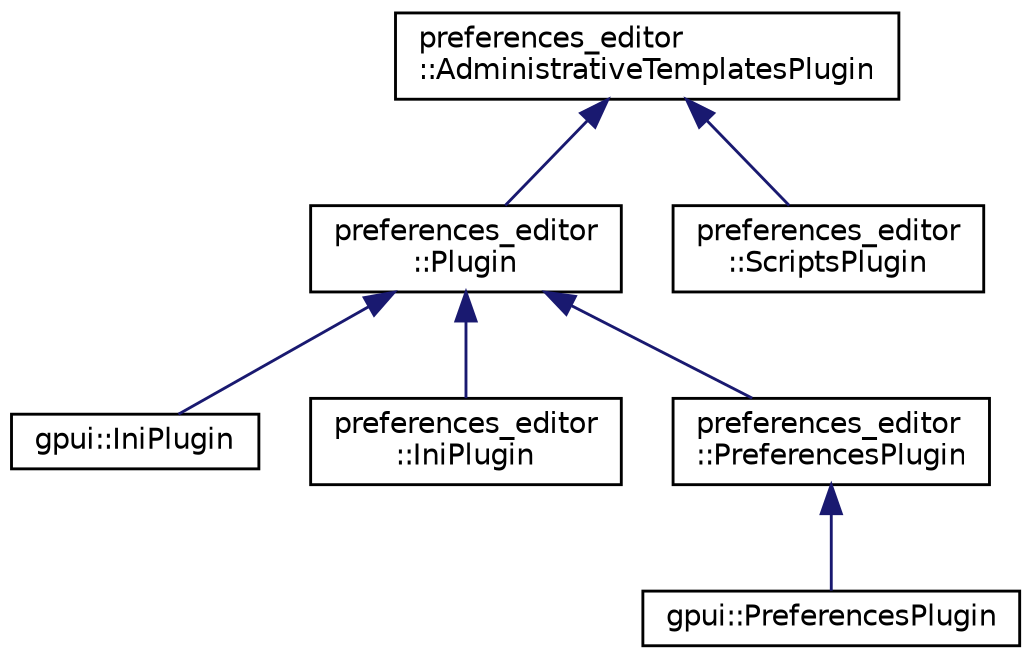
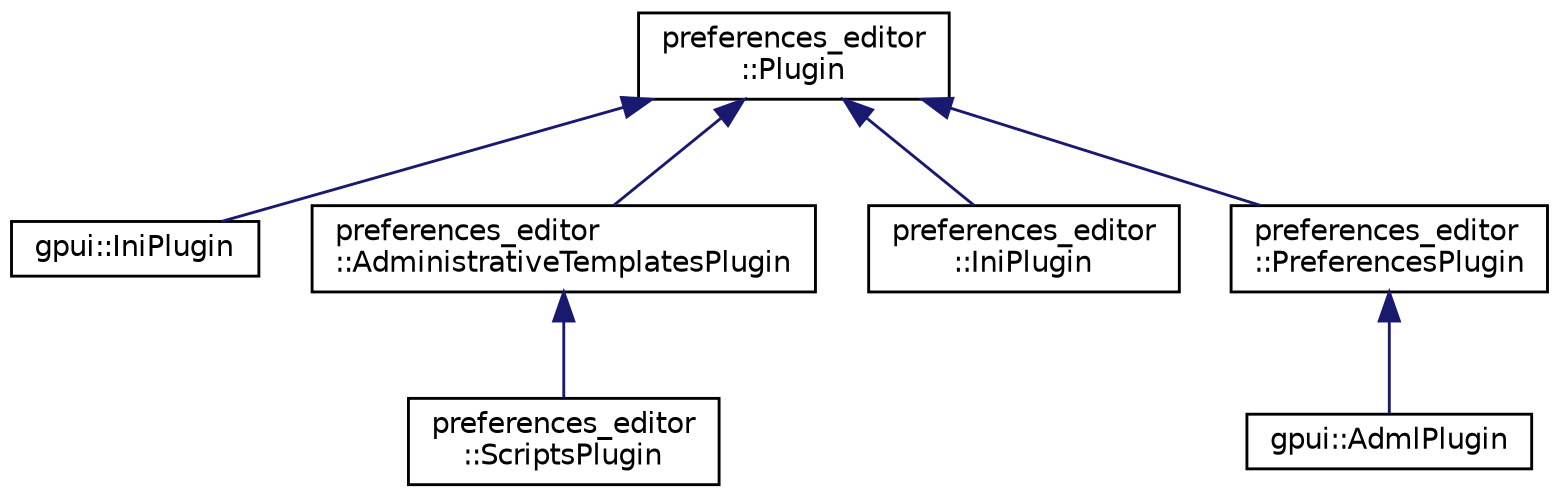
(546, 163) -> (667, 162)
(831, 618) -> (1389, 442)
